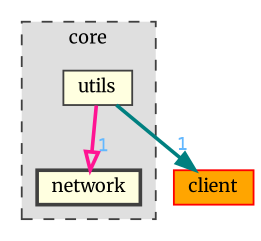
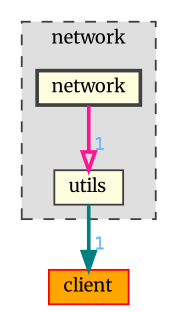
(89, 39) -> (89, 39)
(94, 129) -> (89, 129)
